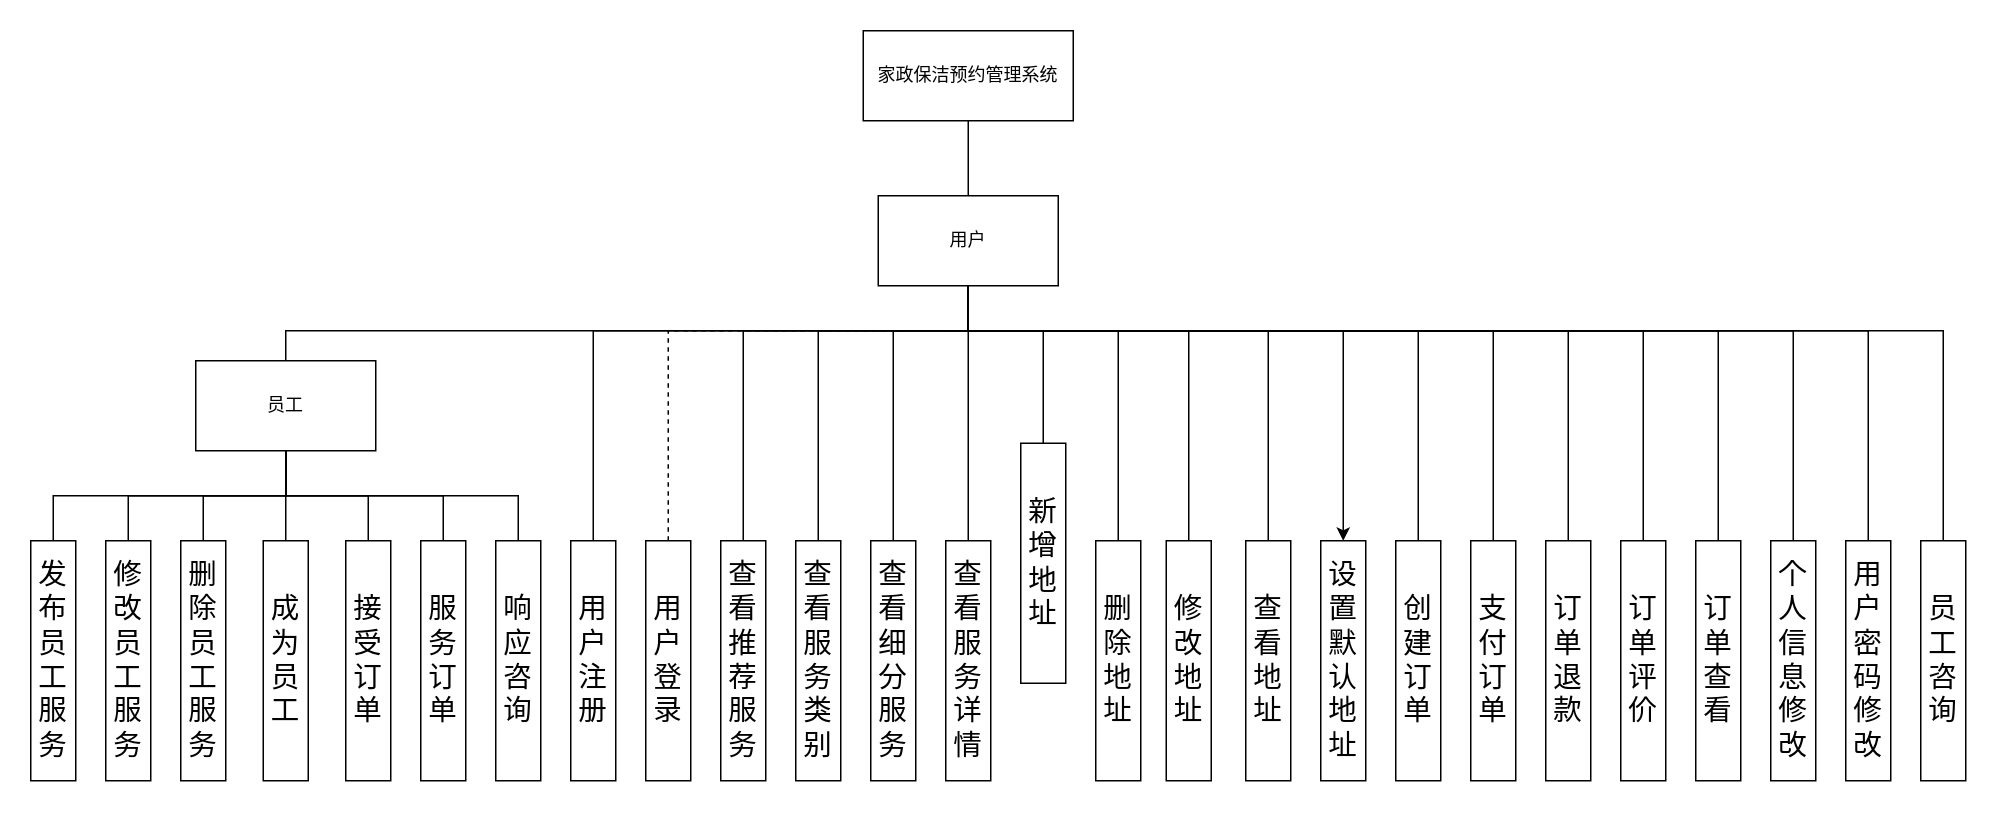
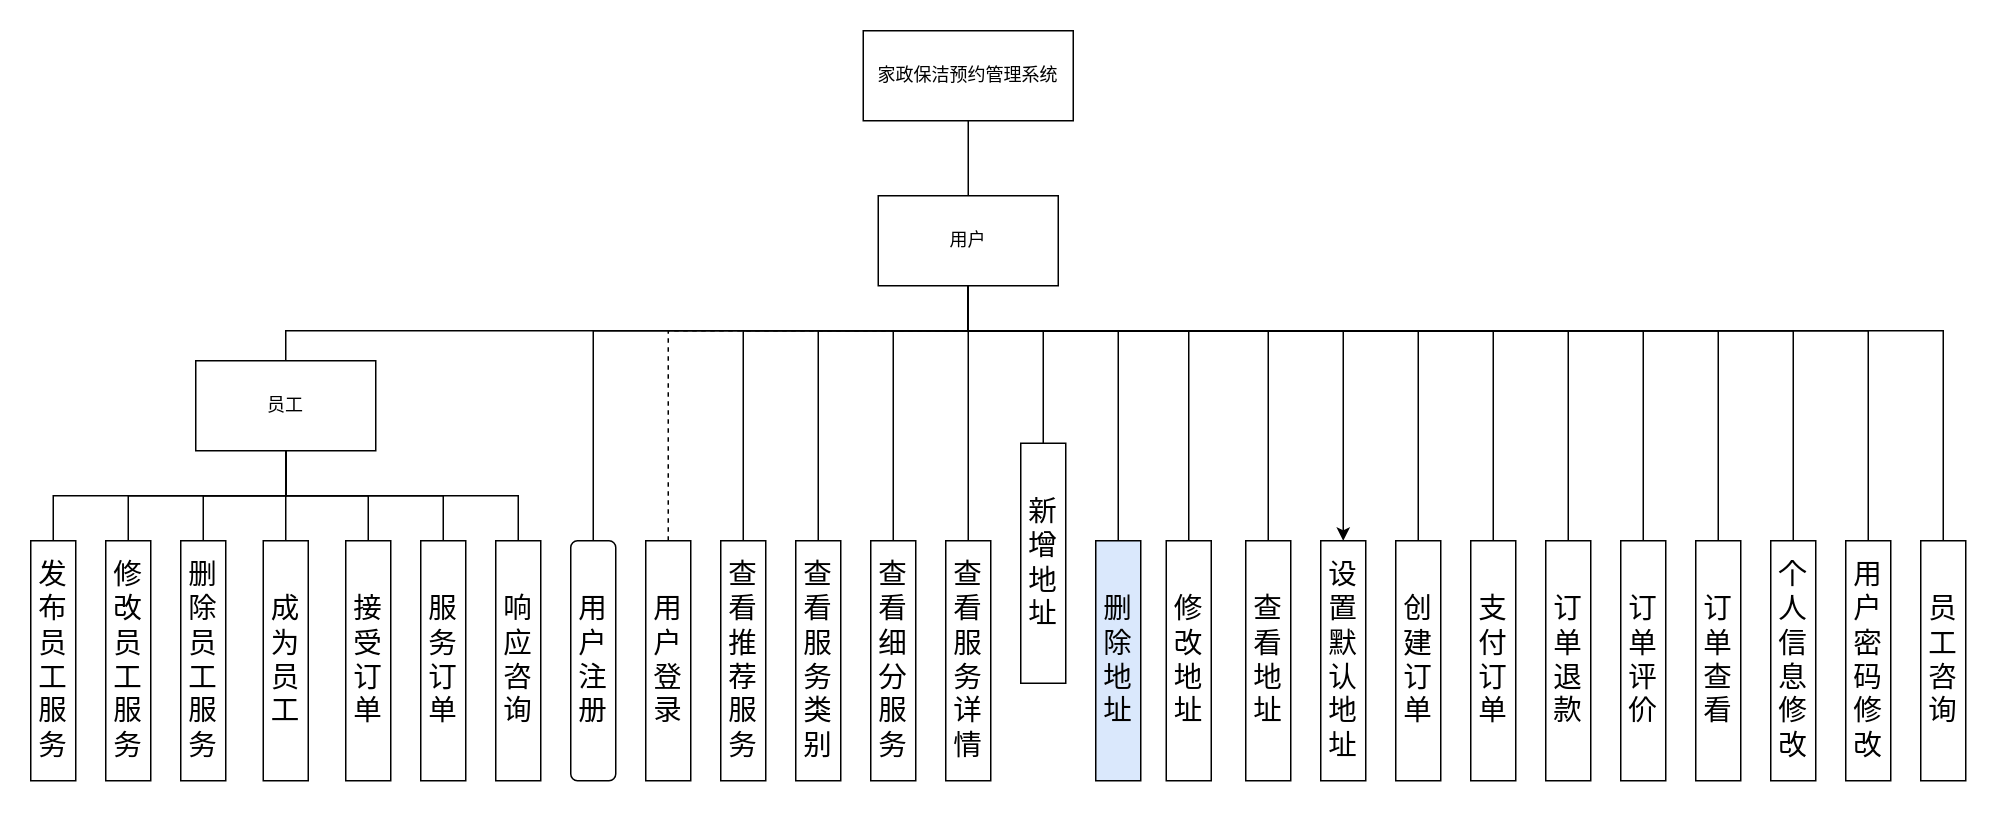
(593, 661) -> (593, 661)
(1118, 661) -> (1118, 661)
